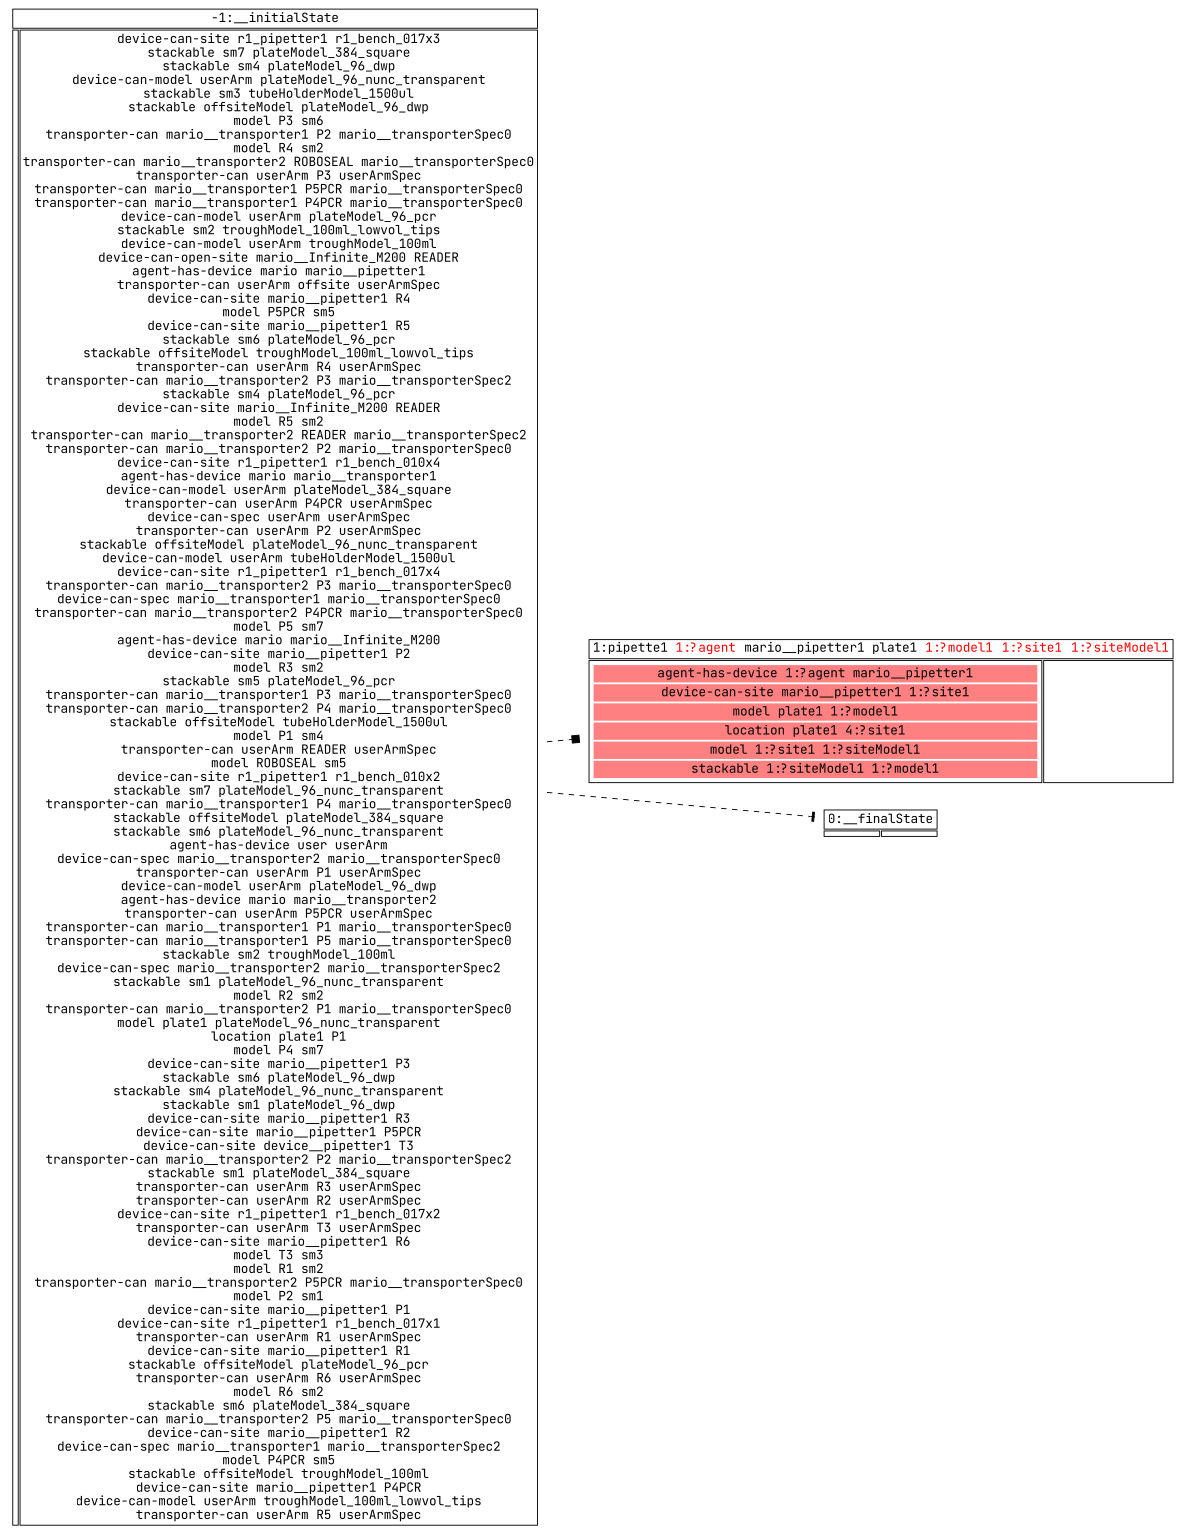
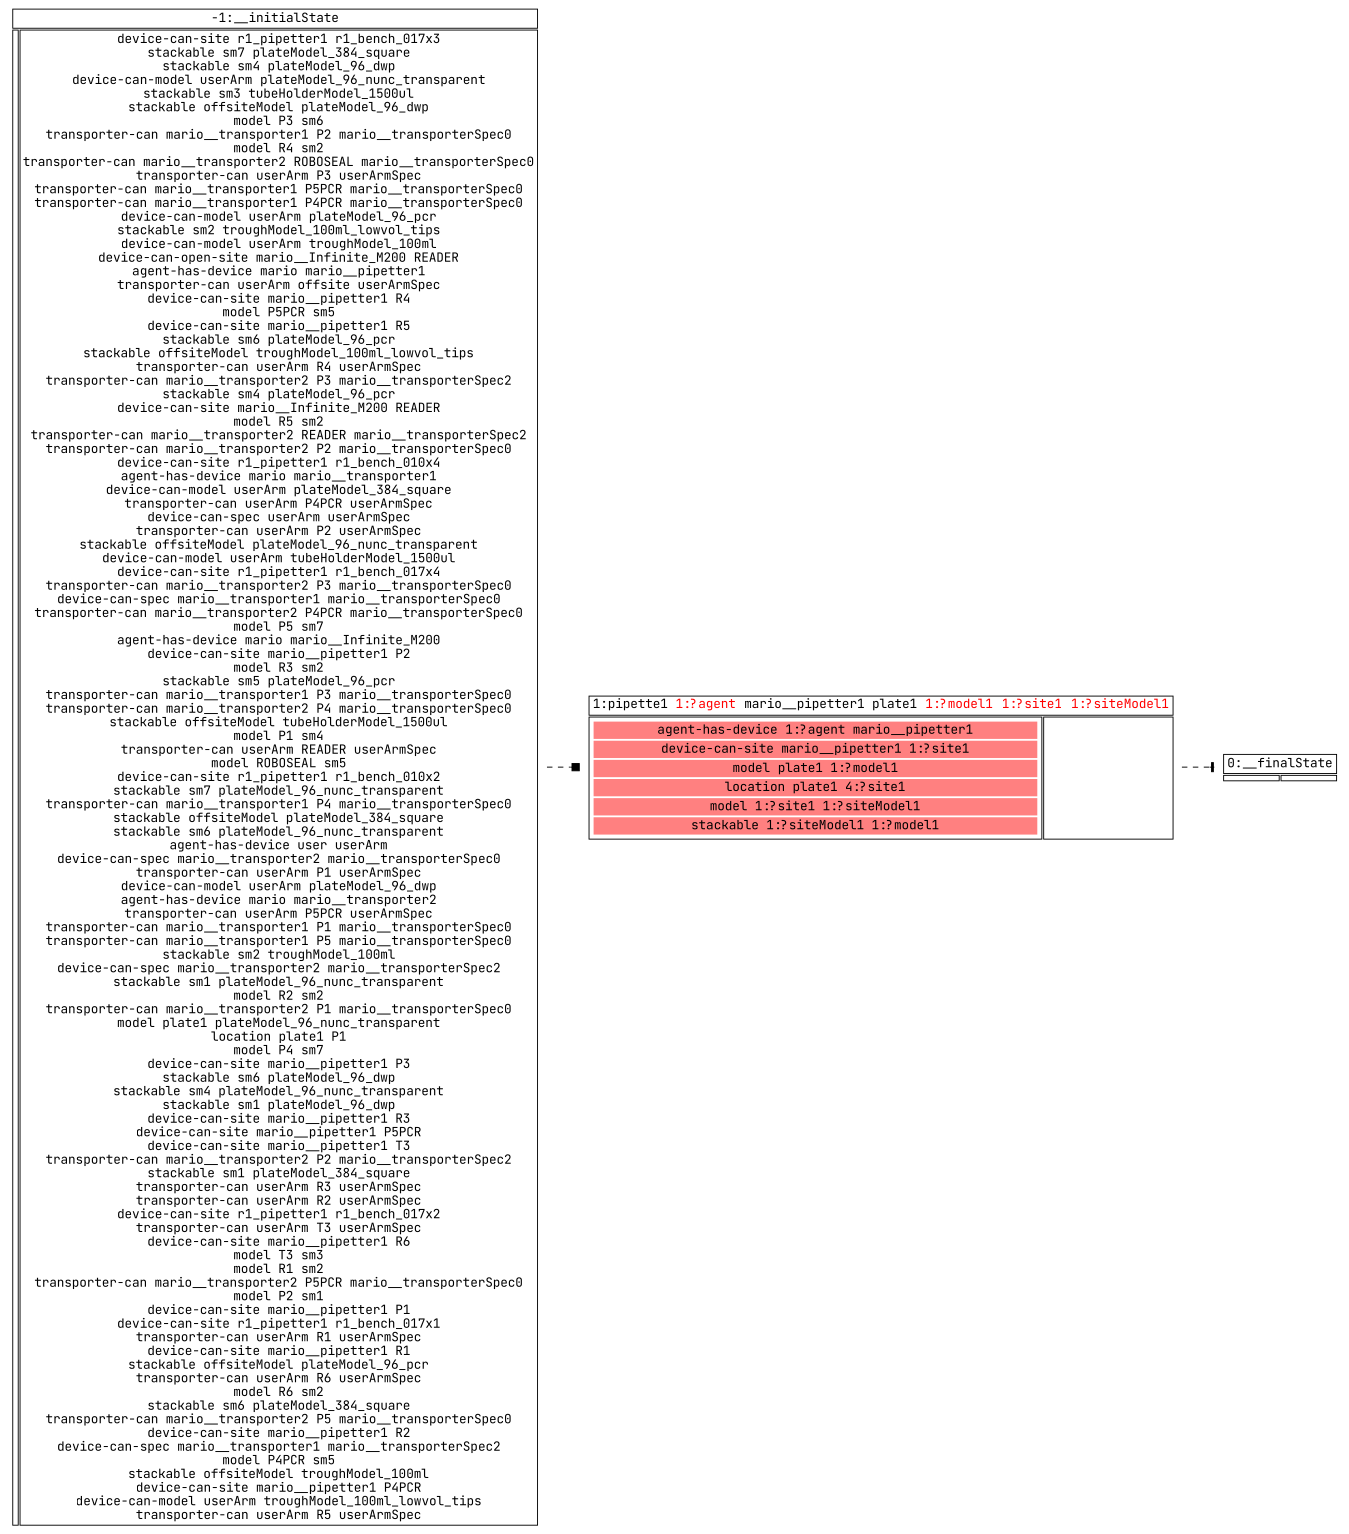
(679, 804) -> (1196, 767)
(279, 1146) -> (279, 1146)
